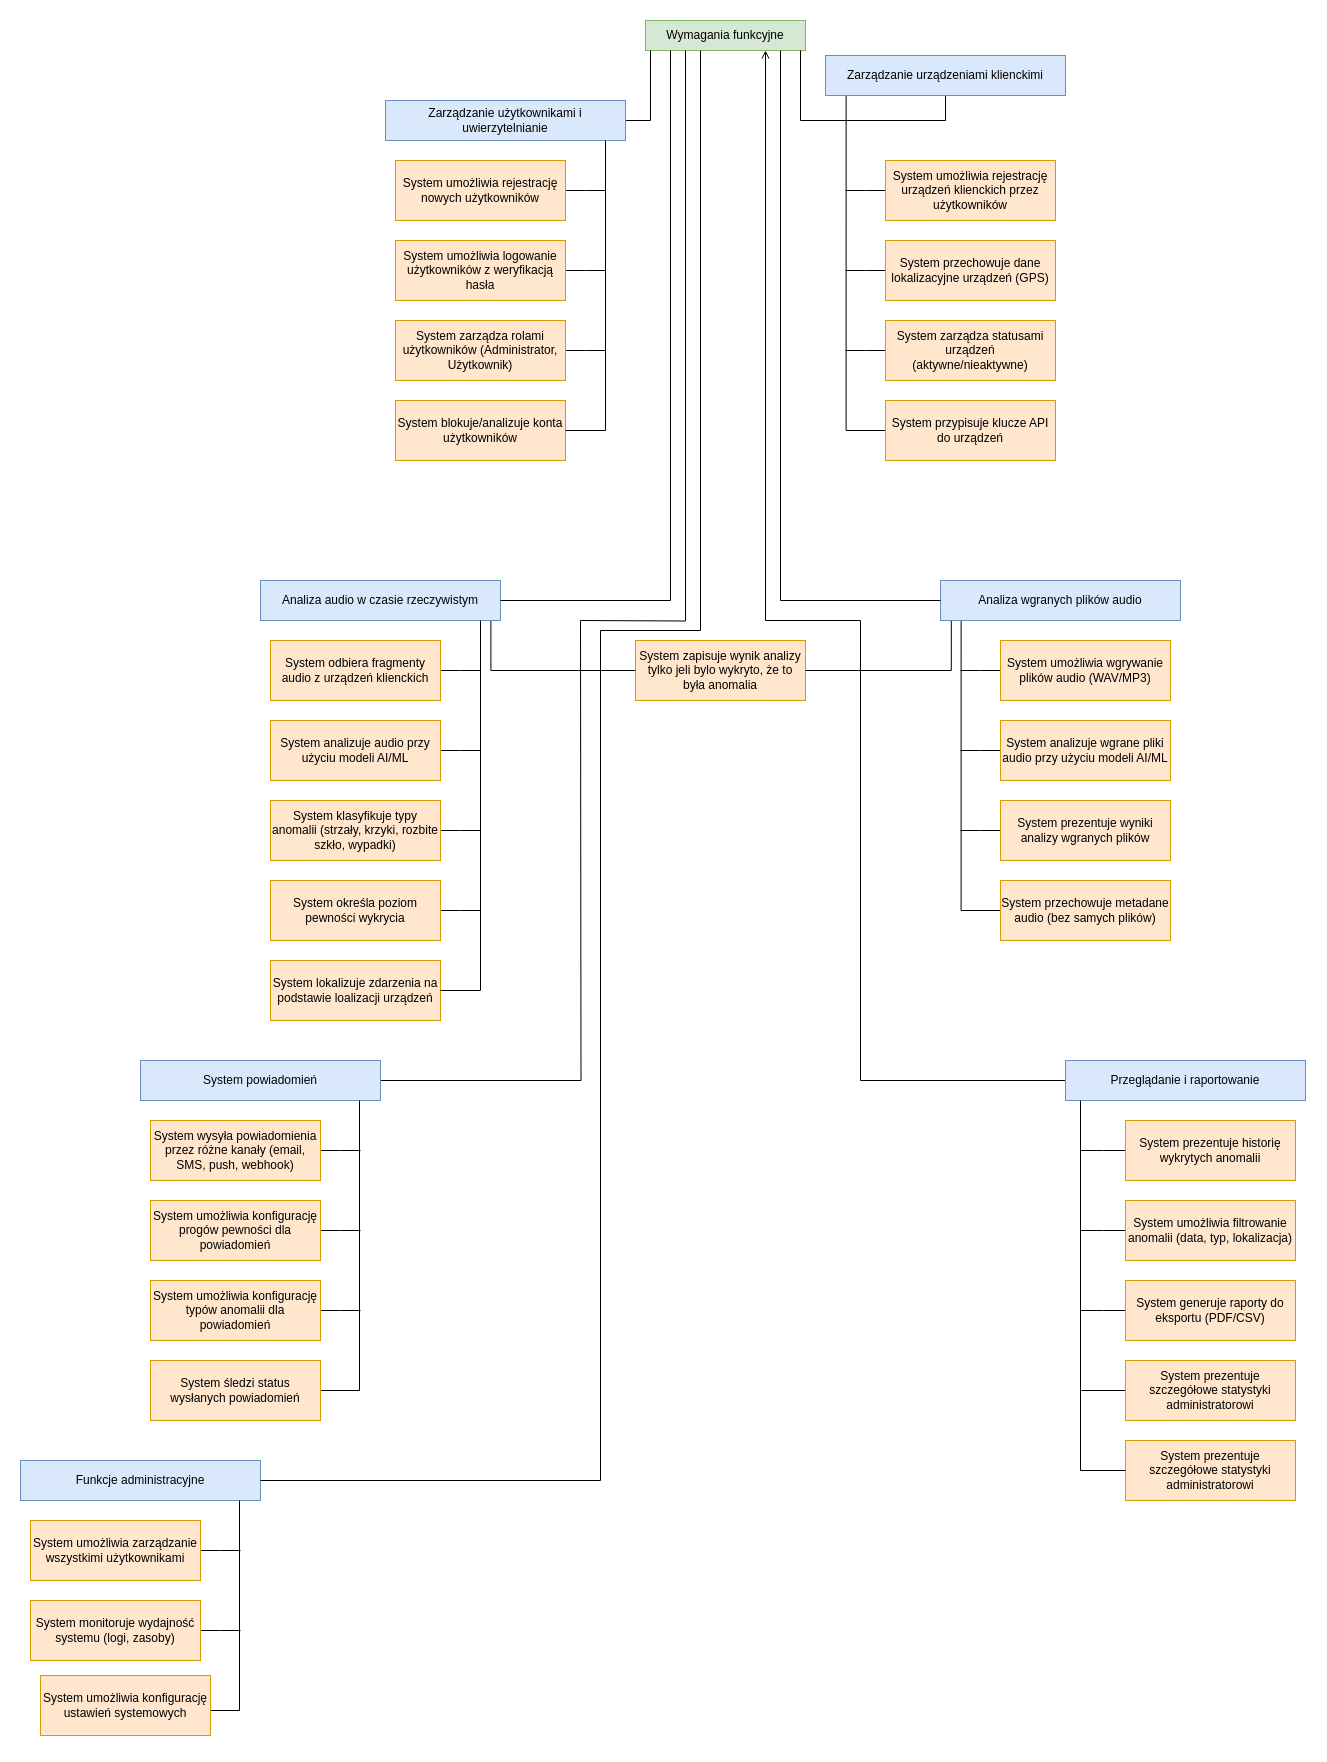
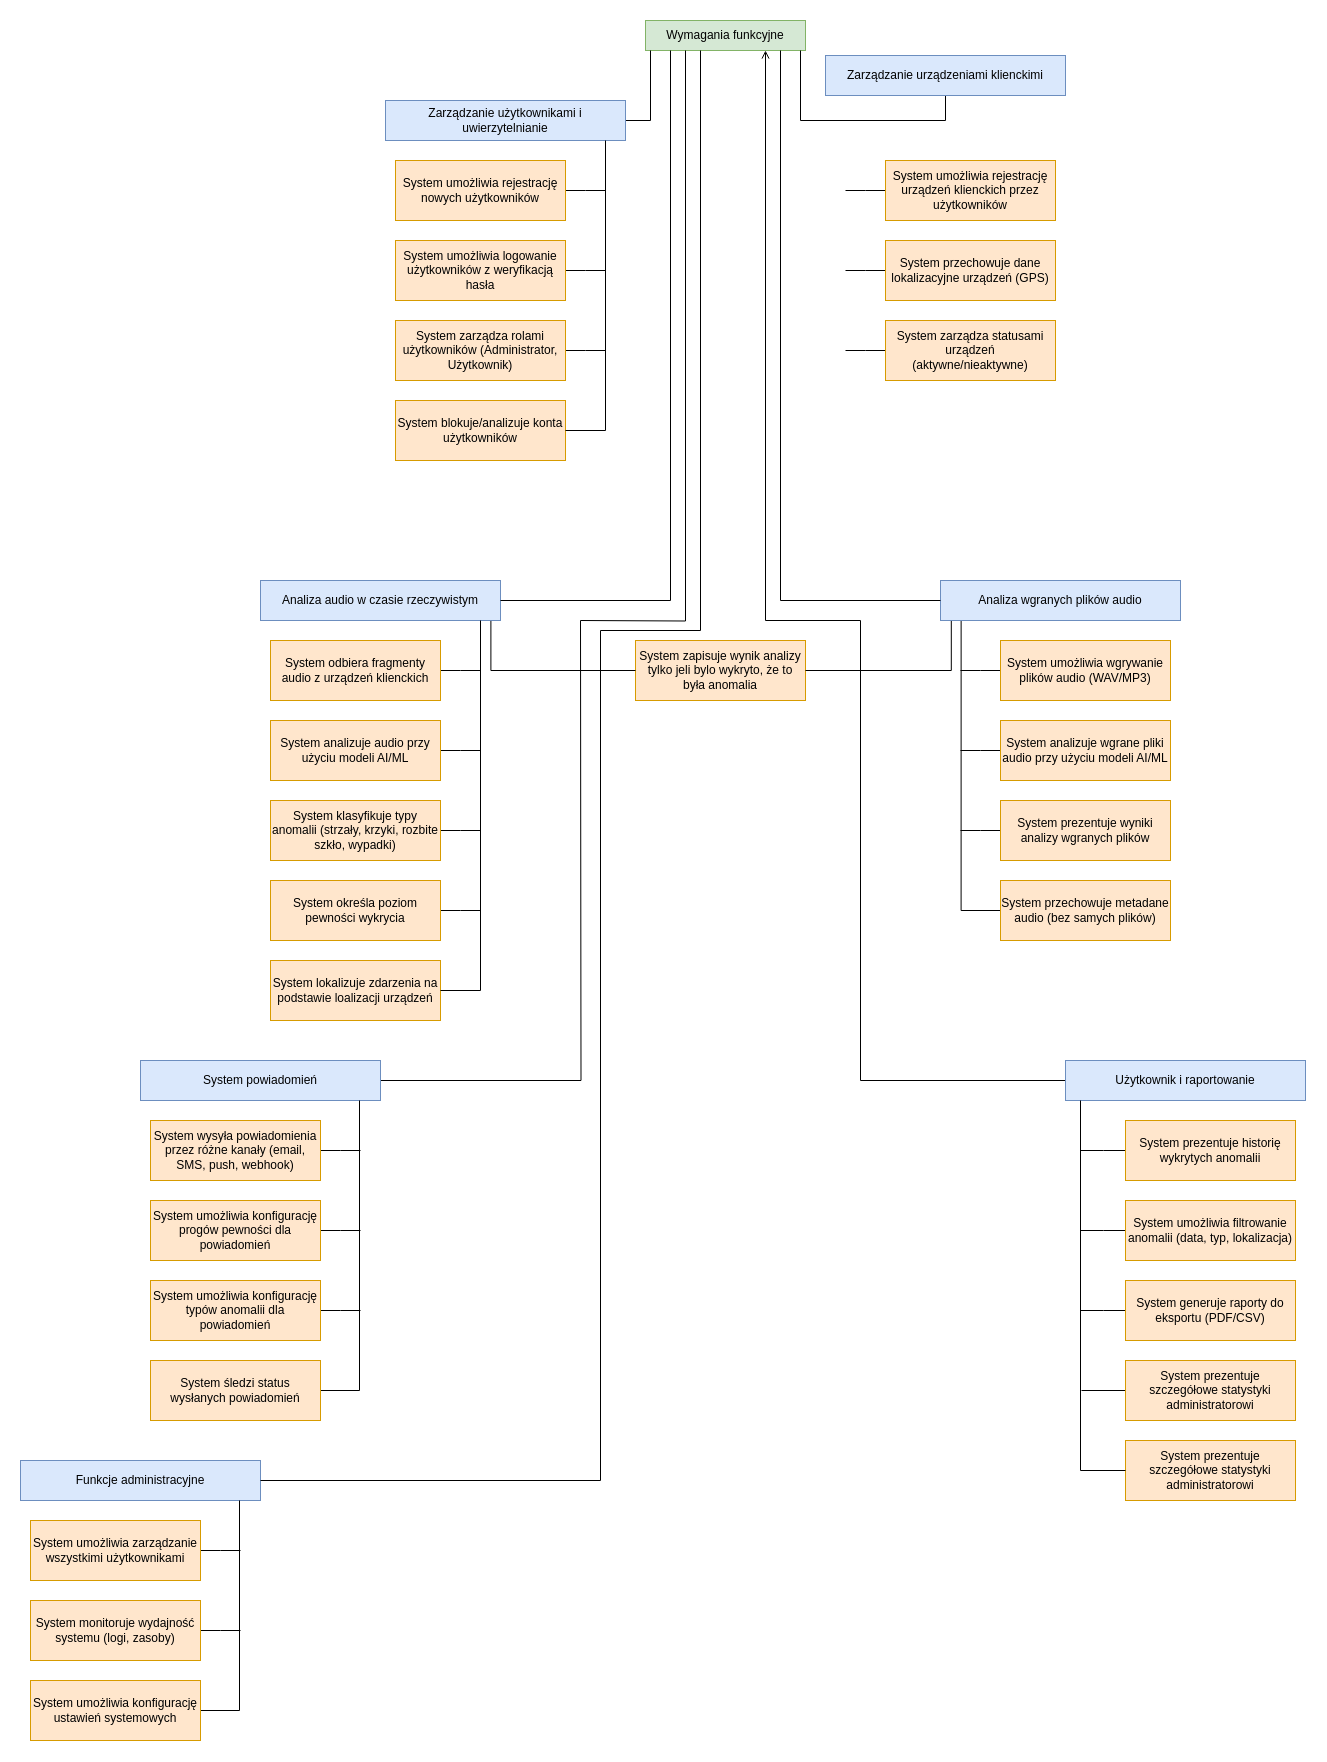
(846, 283) -> none
(971, 431) -> none
(1186, 1081) -> (1186, 1081)
(126, 1706) -> (116, 1711)
